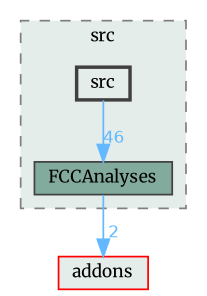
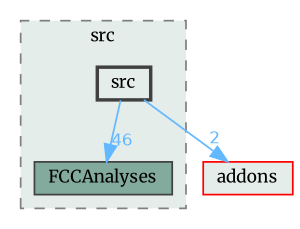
(103, 219) -> (175, 123)
